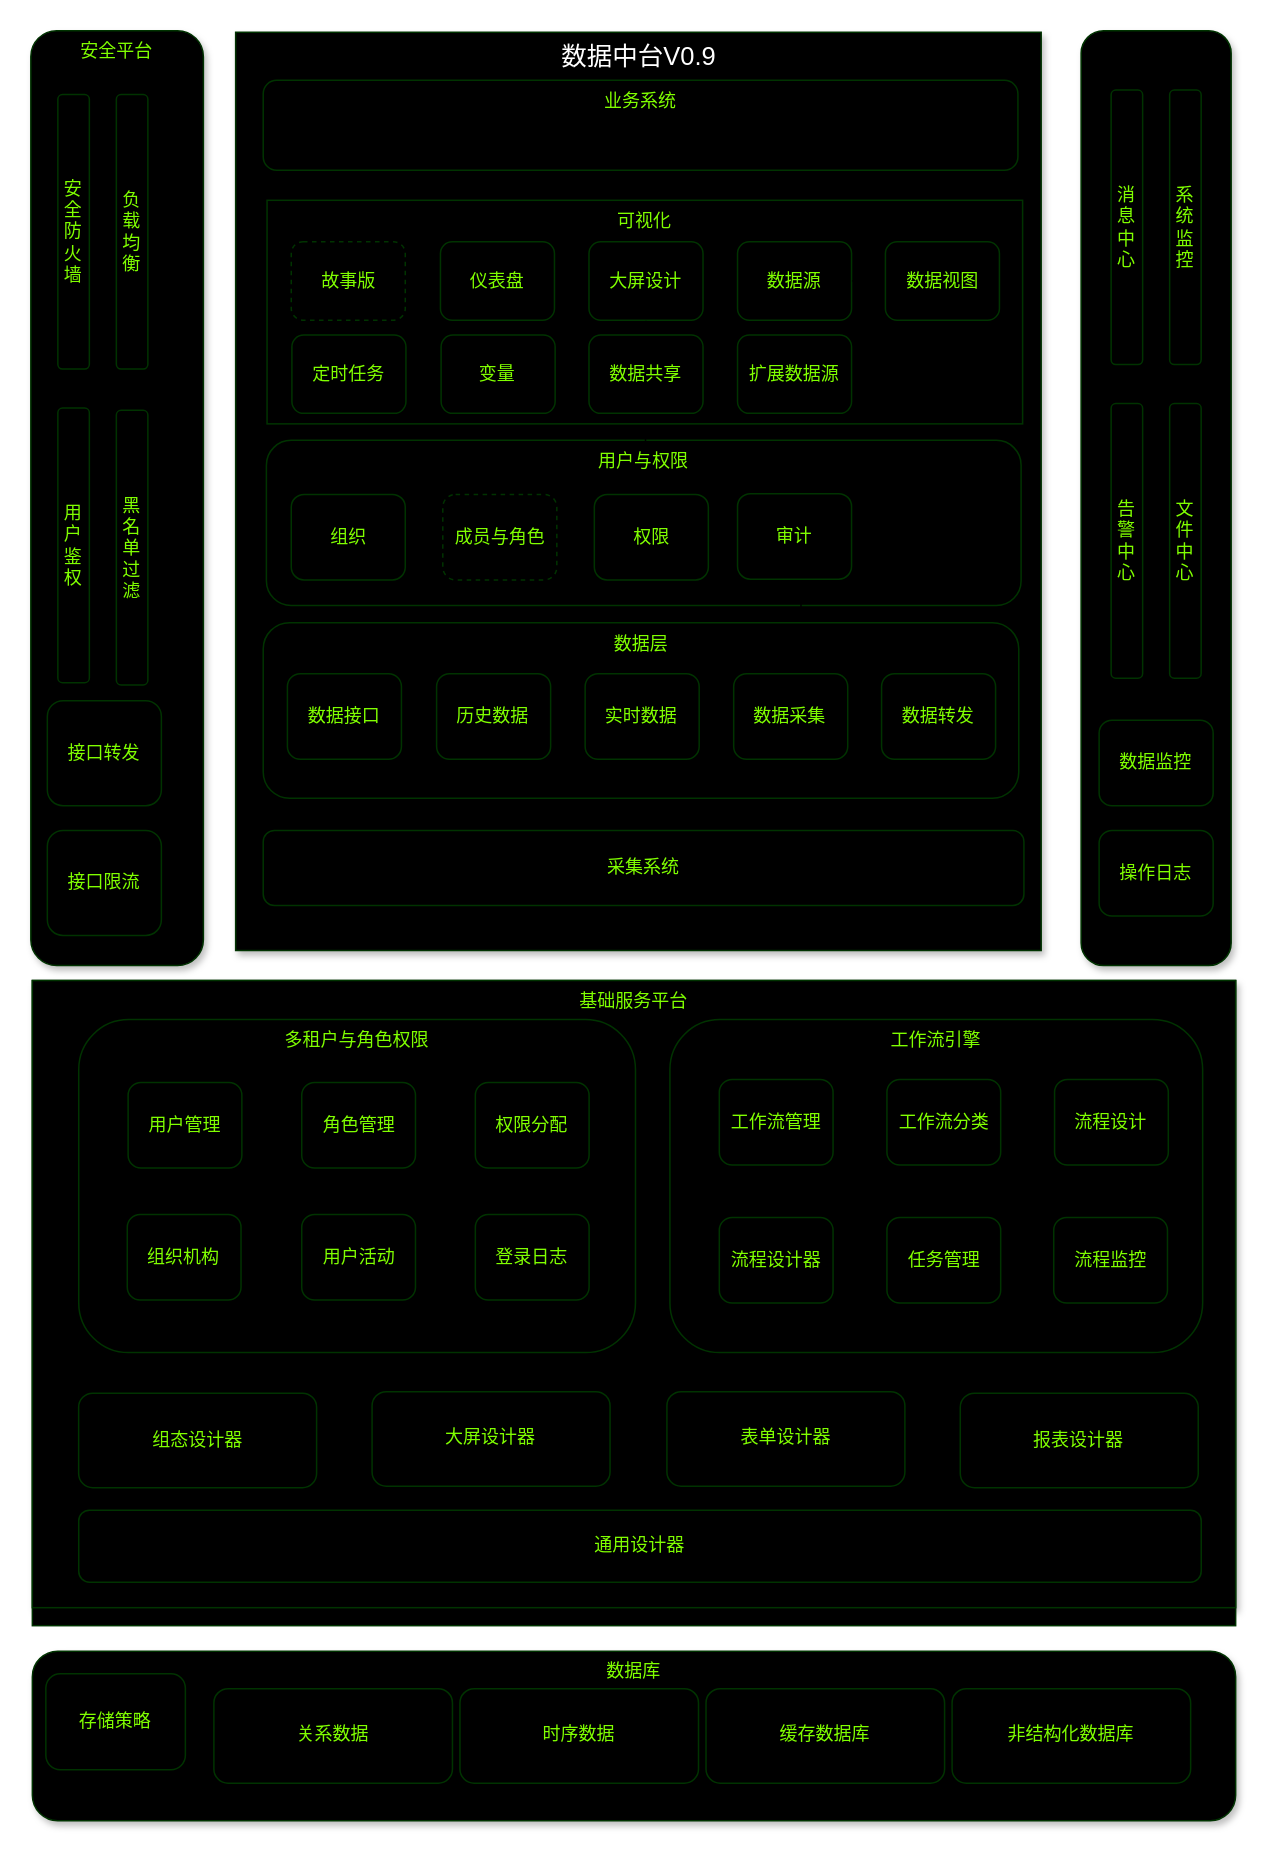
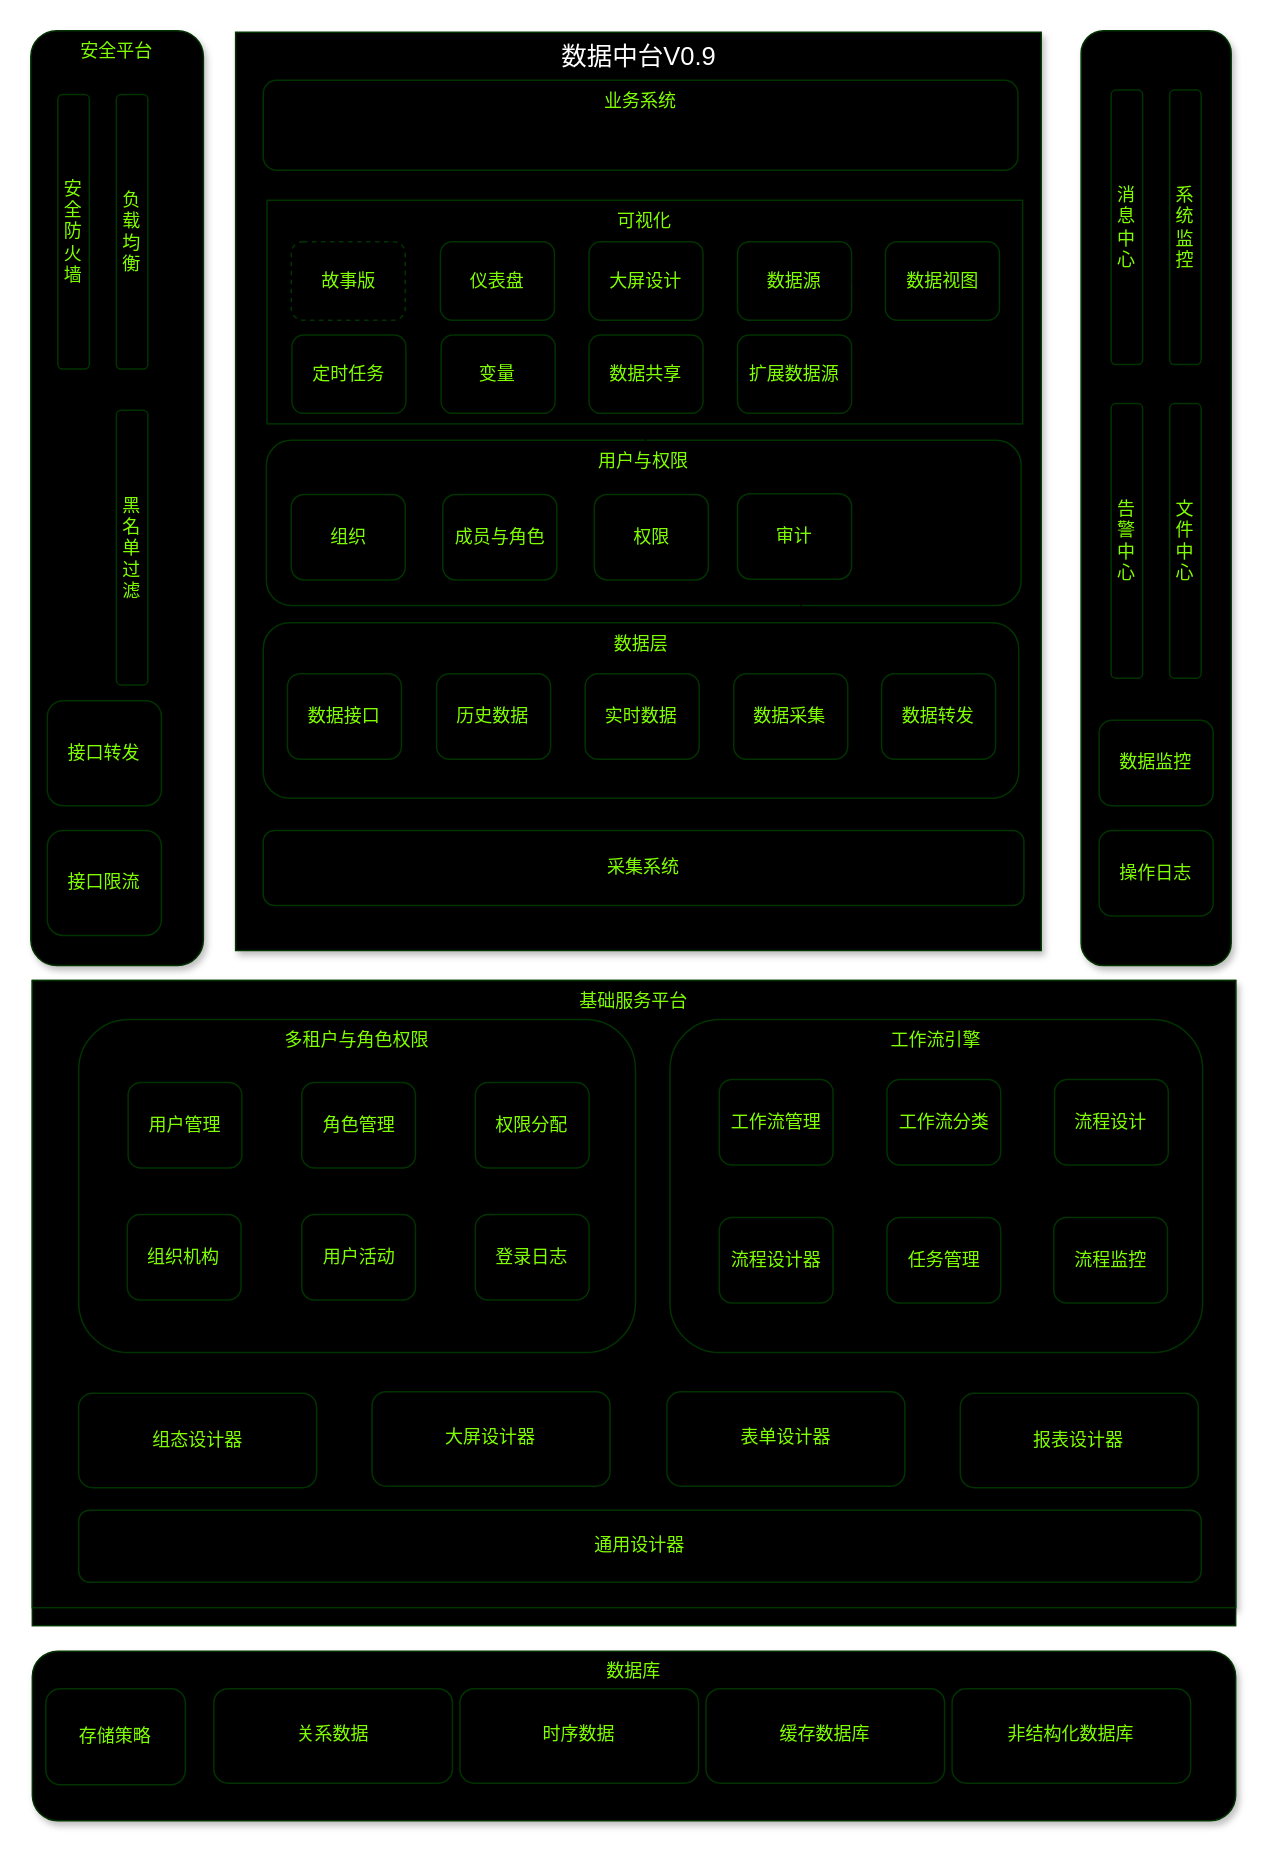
(500, 537) -> (500, 537)
(74, 545) -> none
(116, 1721) -> (116, 1736)
